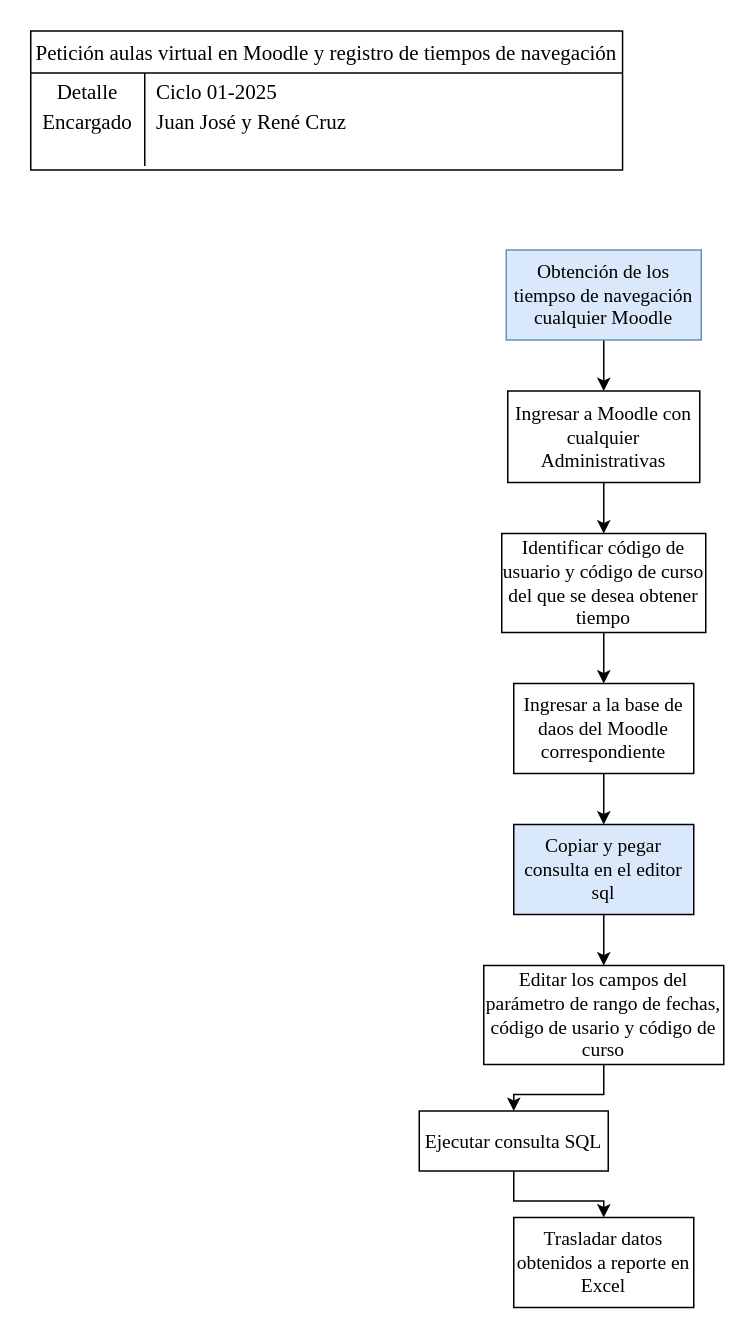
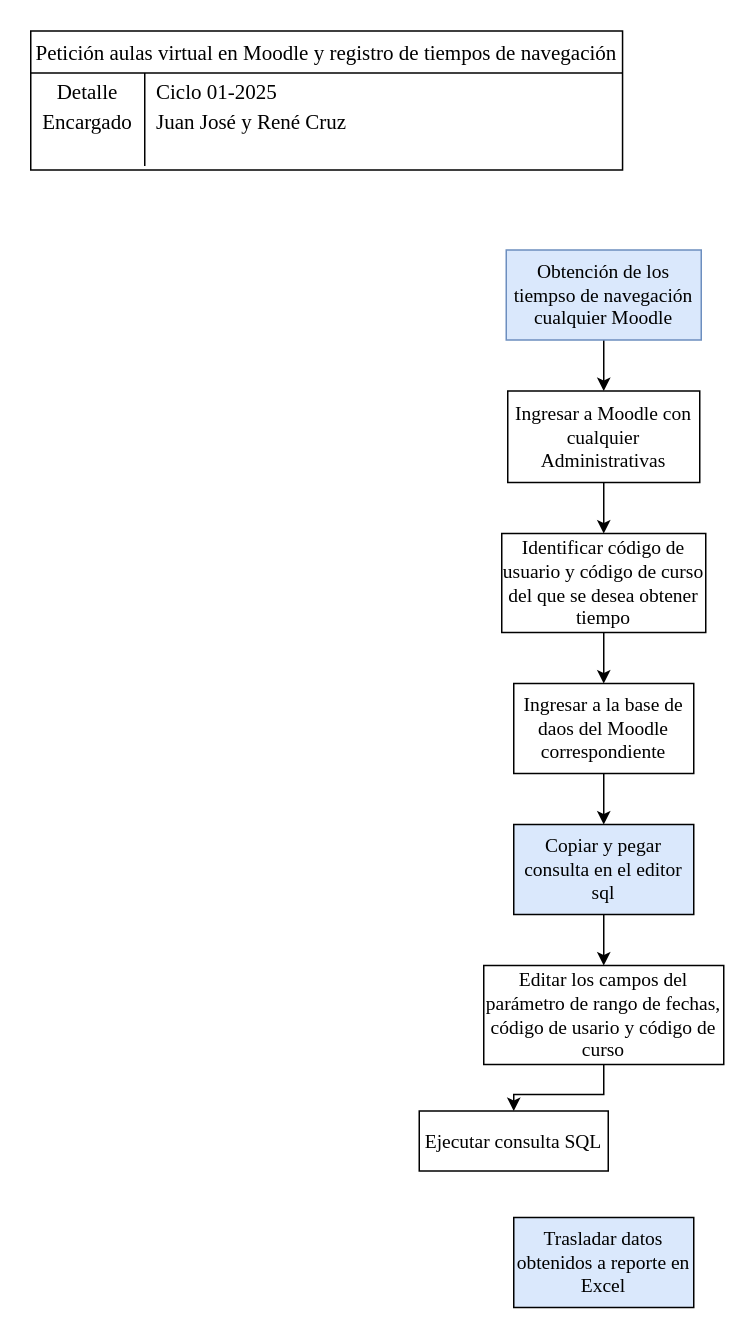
(547, 1201) -> none
(604, 1262) -> (604, 1262)
